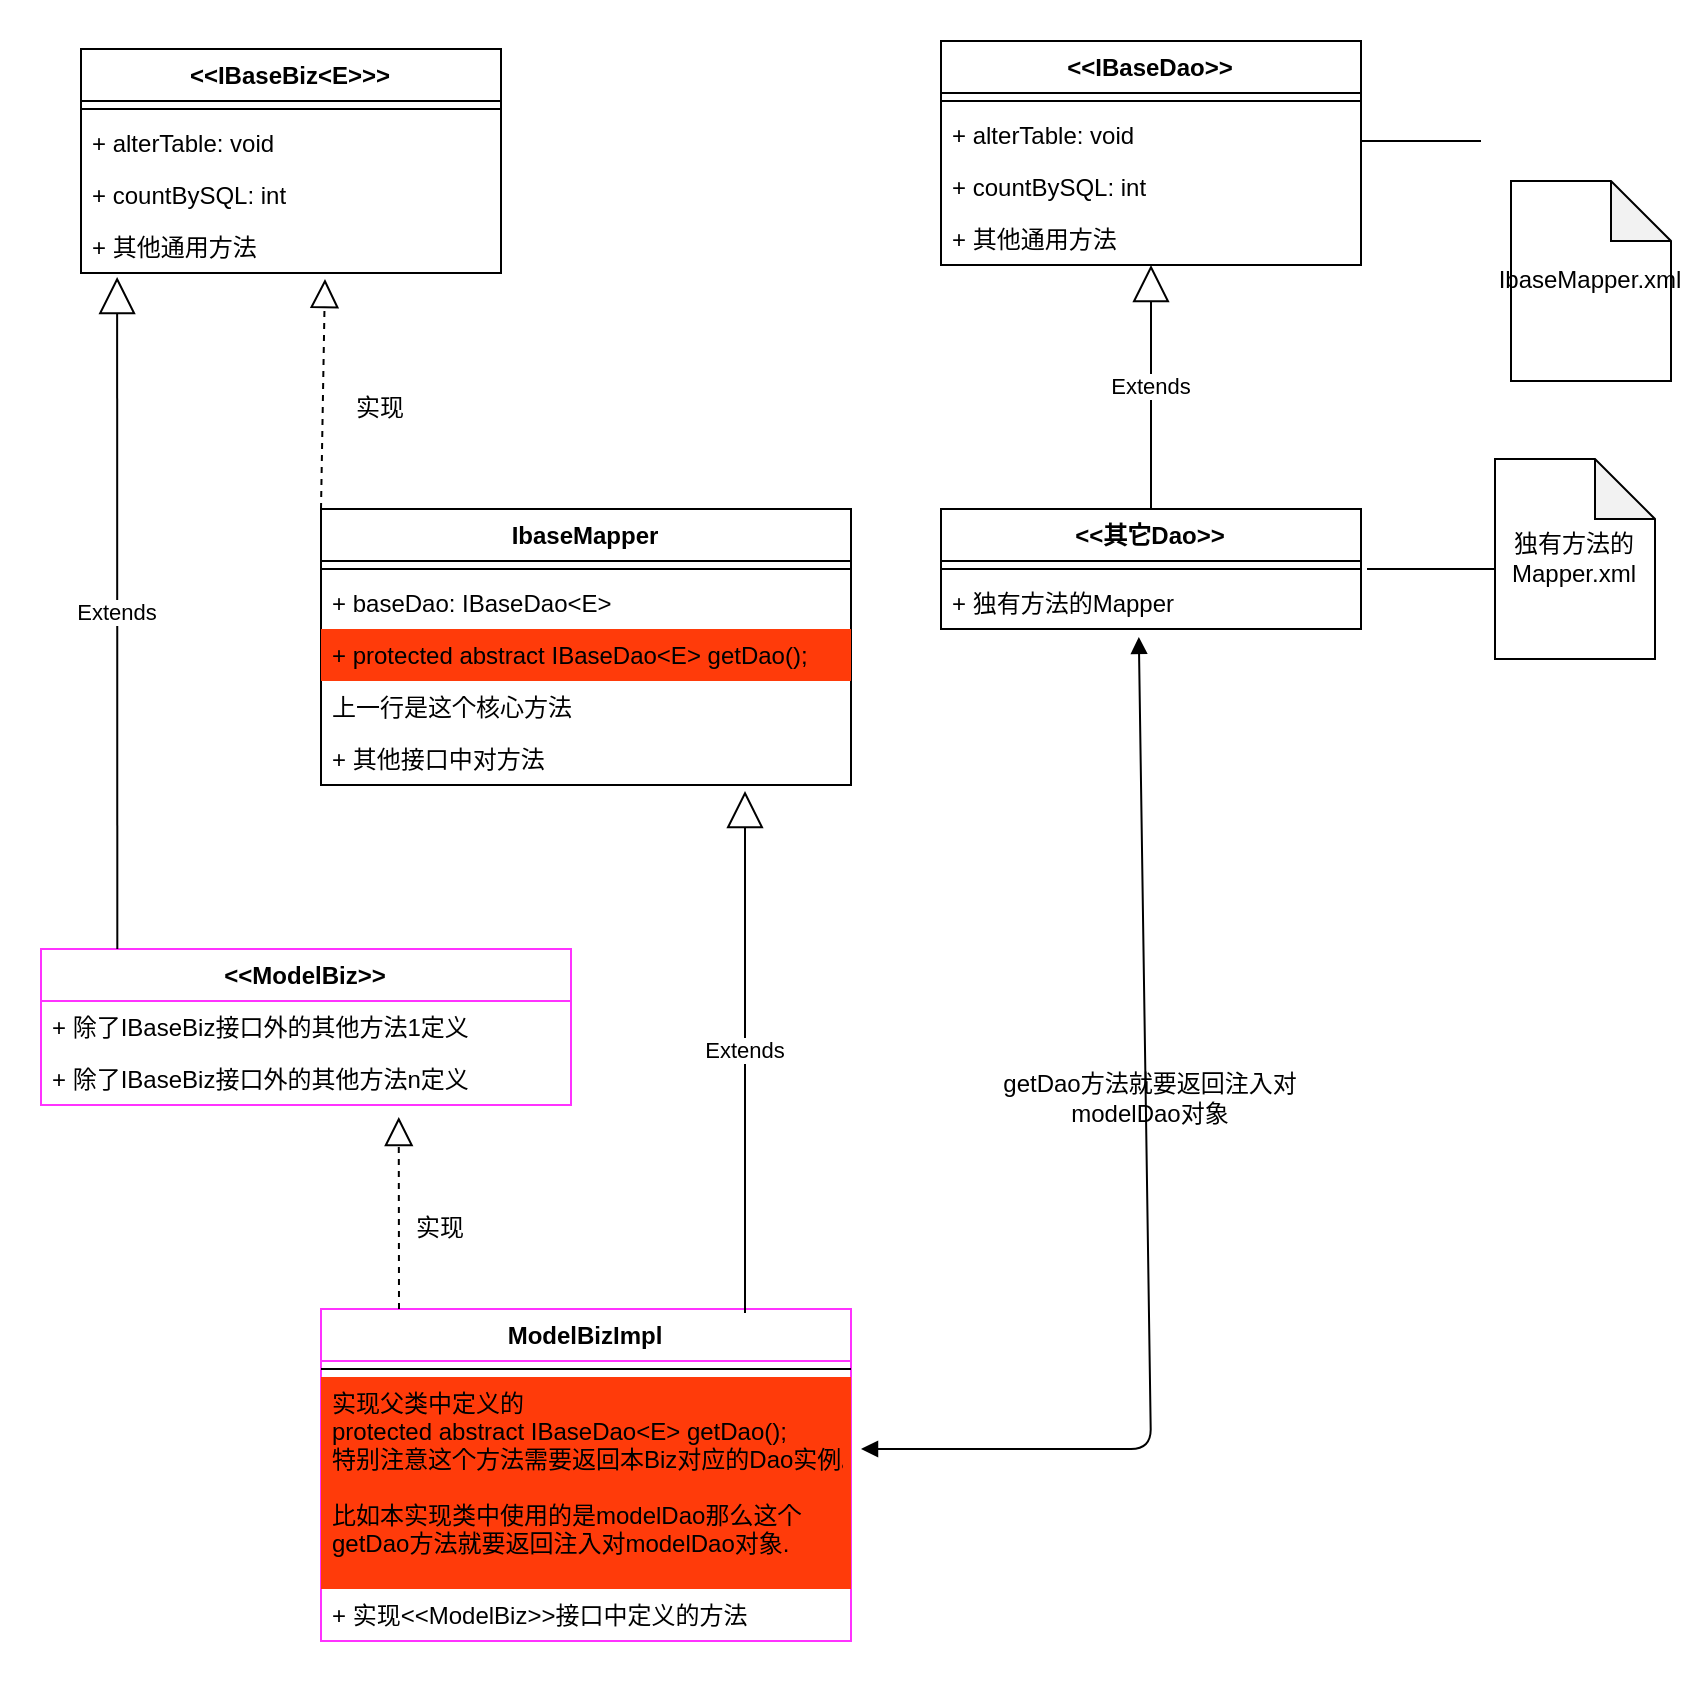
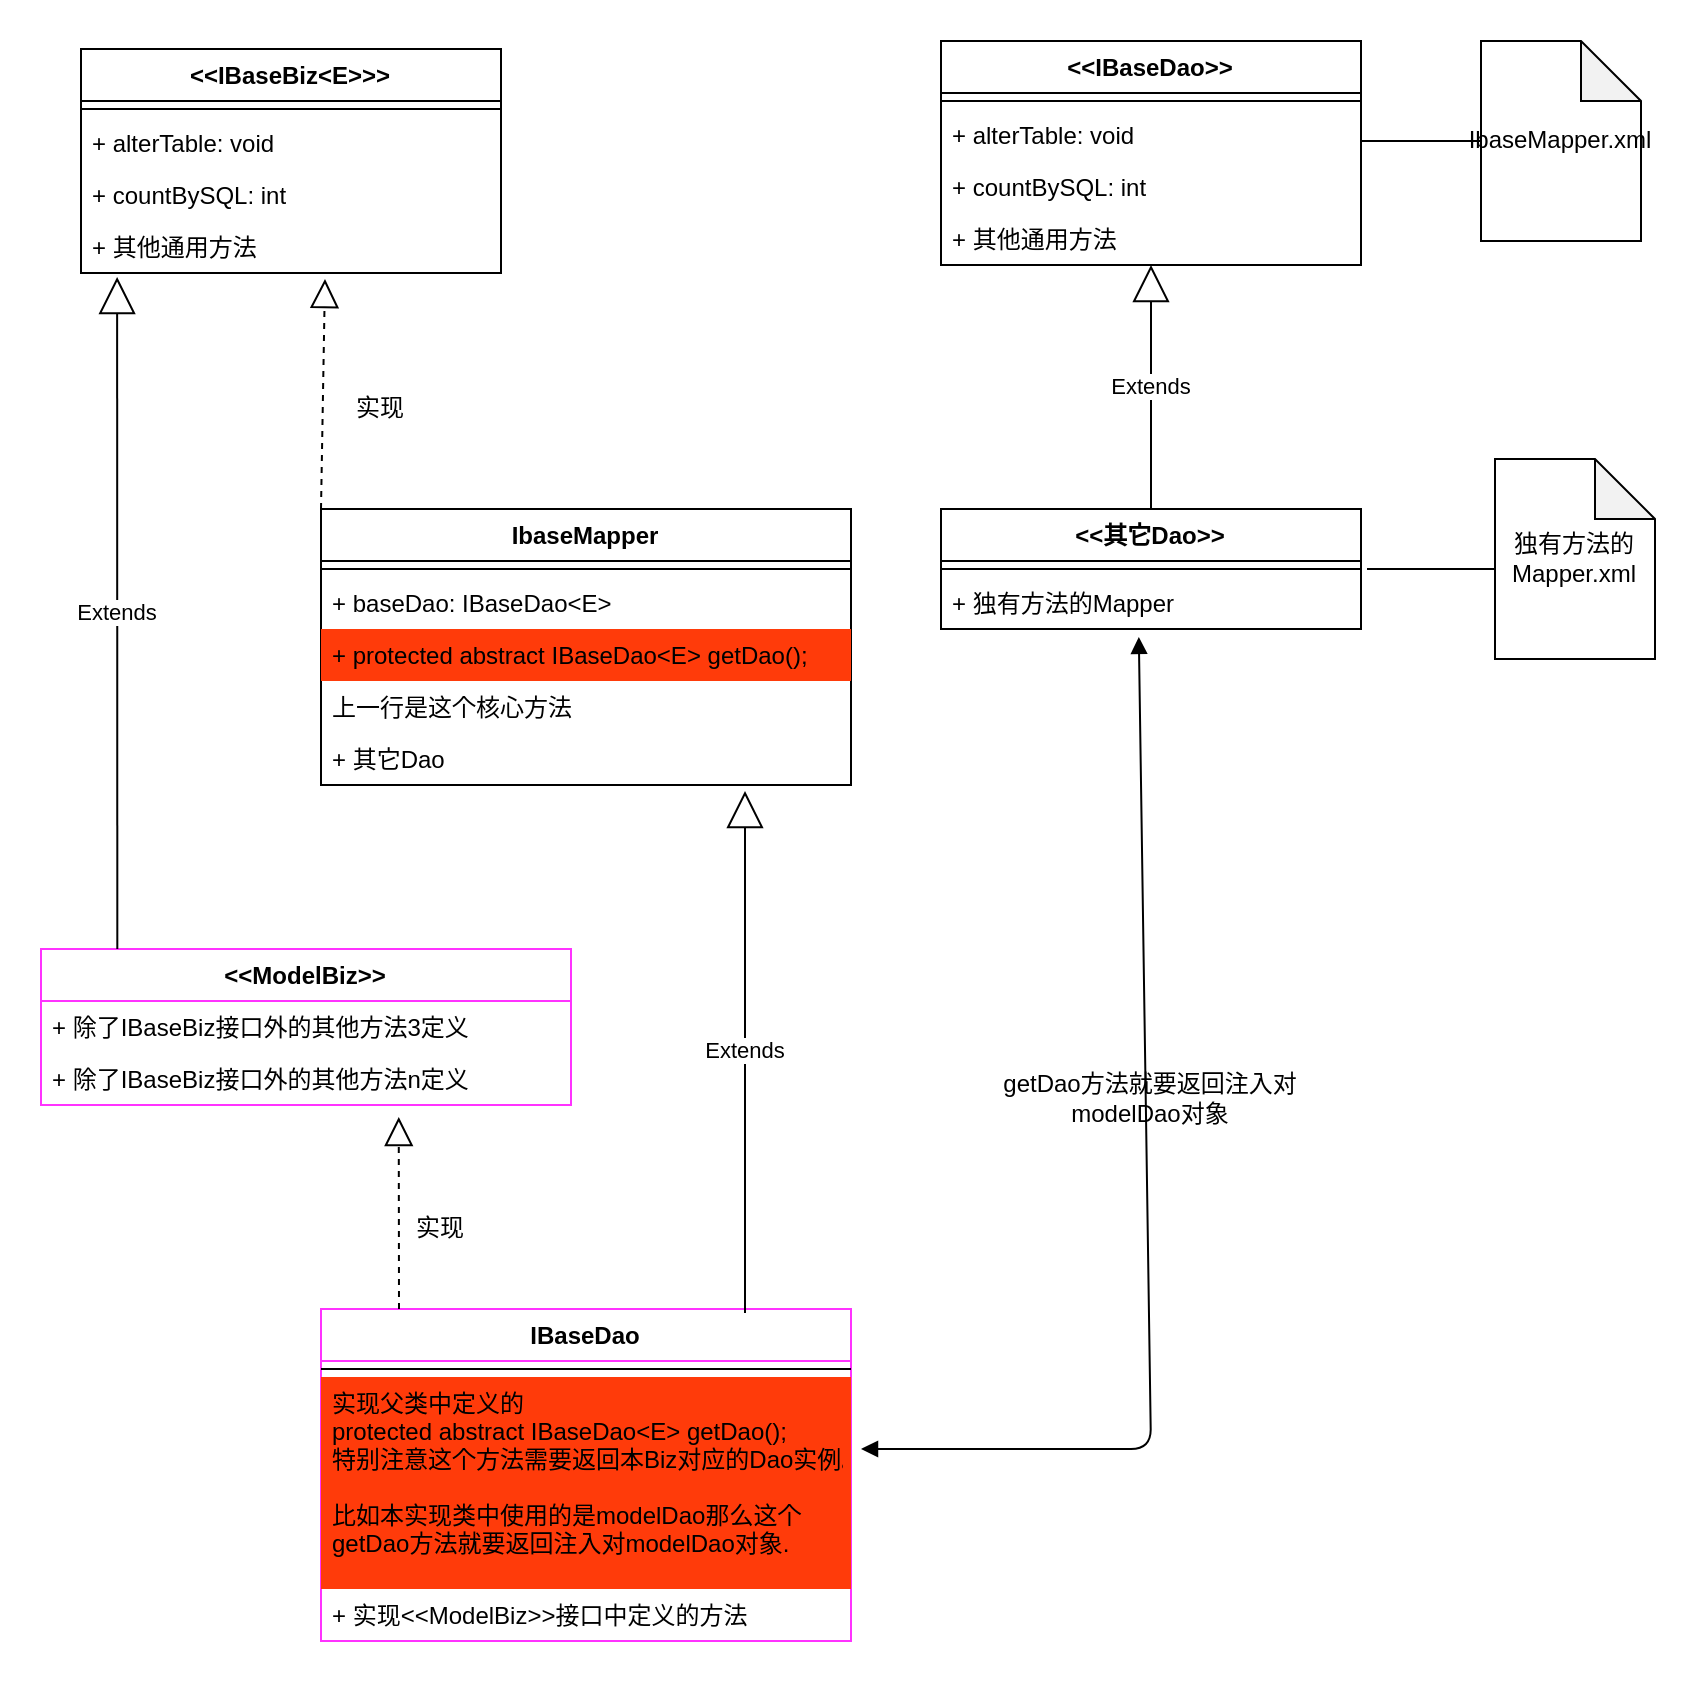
(1591, 281) -> (1561, 141)
(438, 760) -> (386, 760)
(264, 1028) -> (264, 1028)
(585, 1336) -> (585, 1336)
